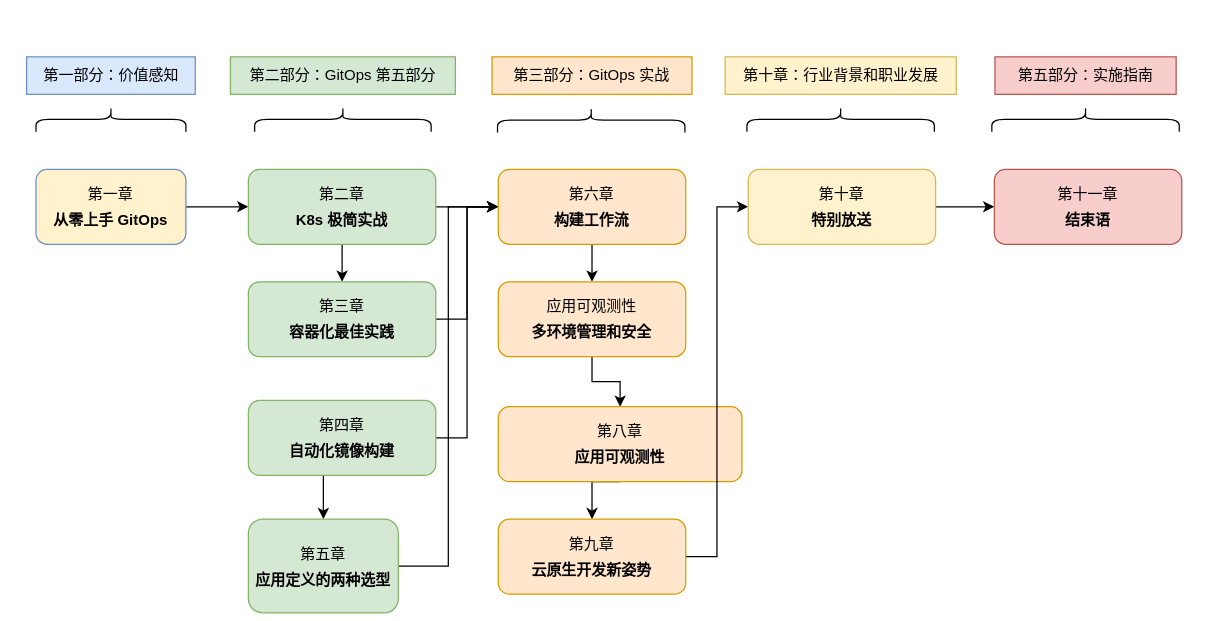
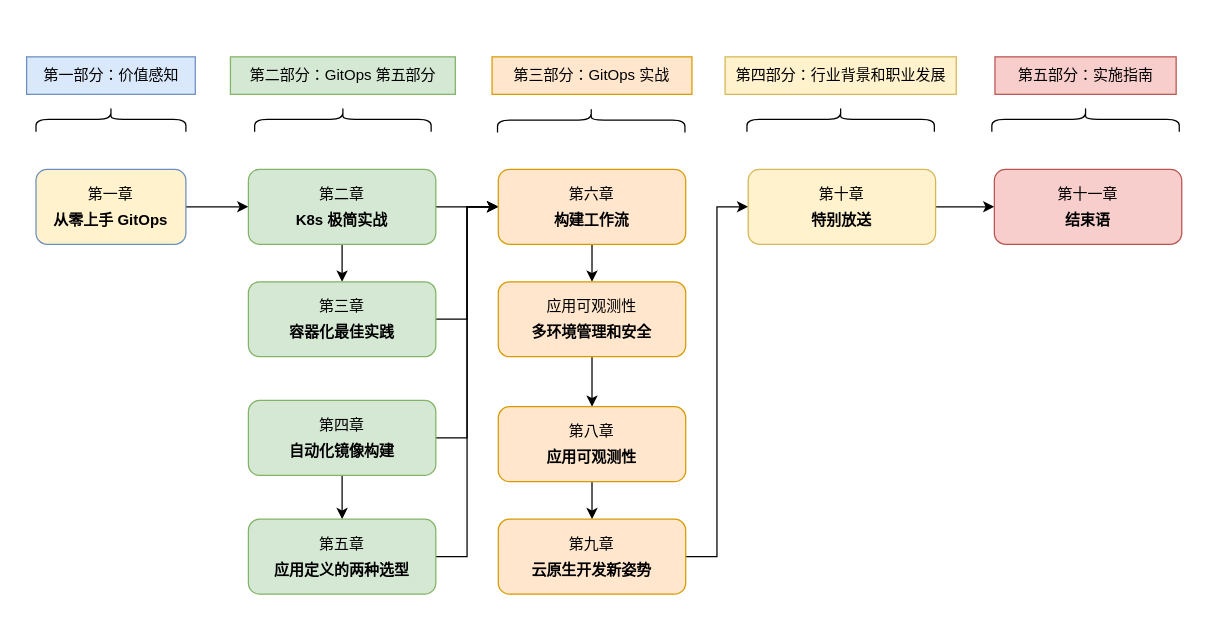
(841, 76) -> (841, 76)
(620, 444) -> (592, 444)
(323, 566) -> (342, 557)
